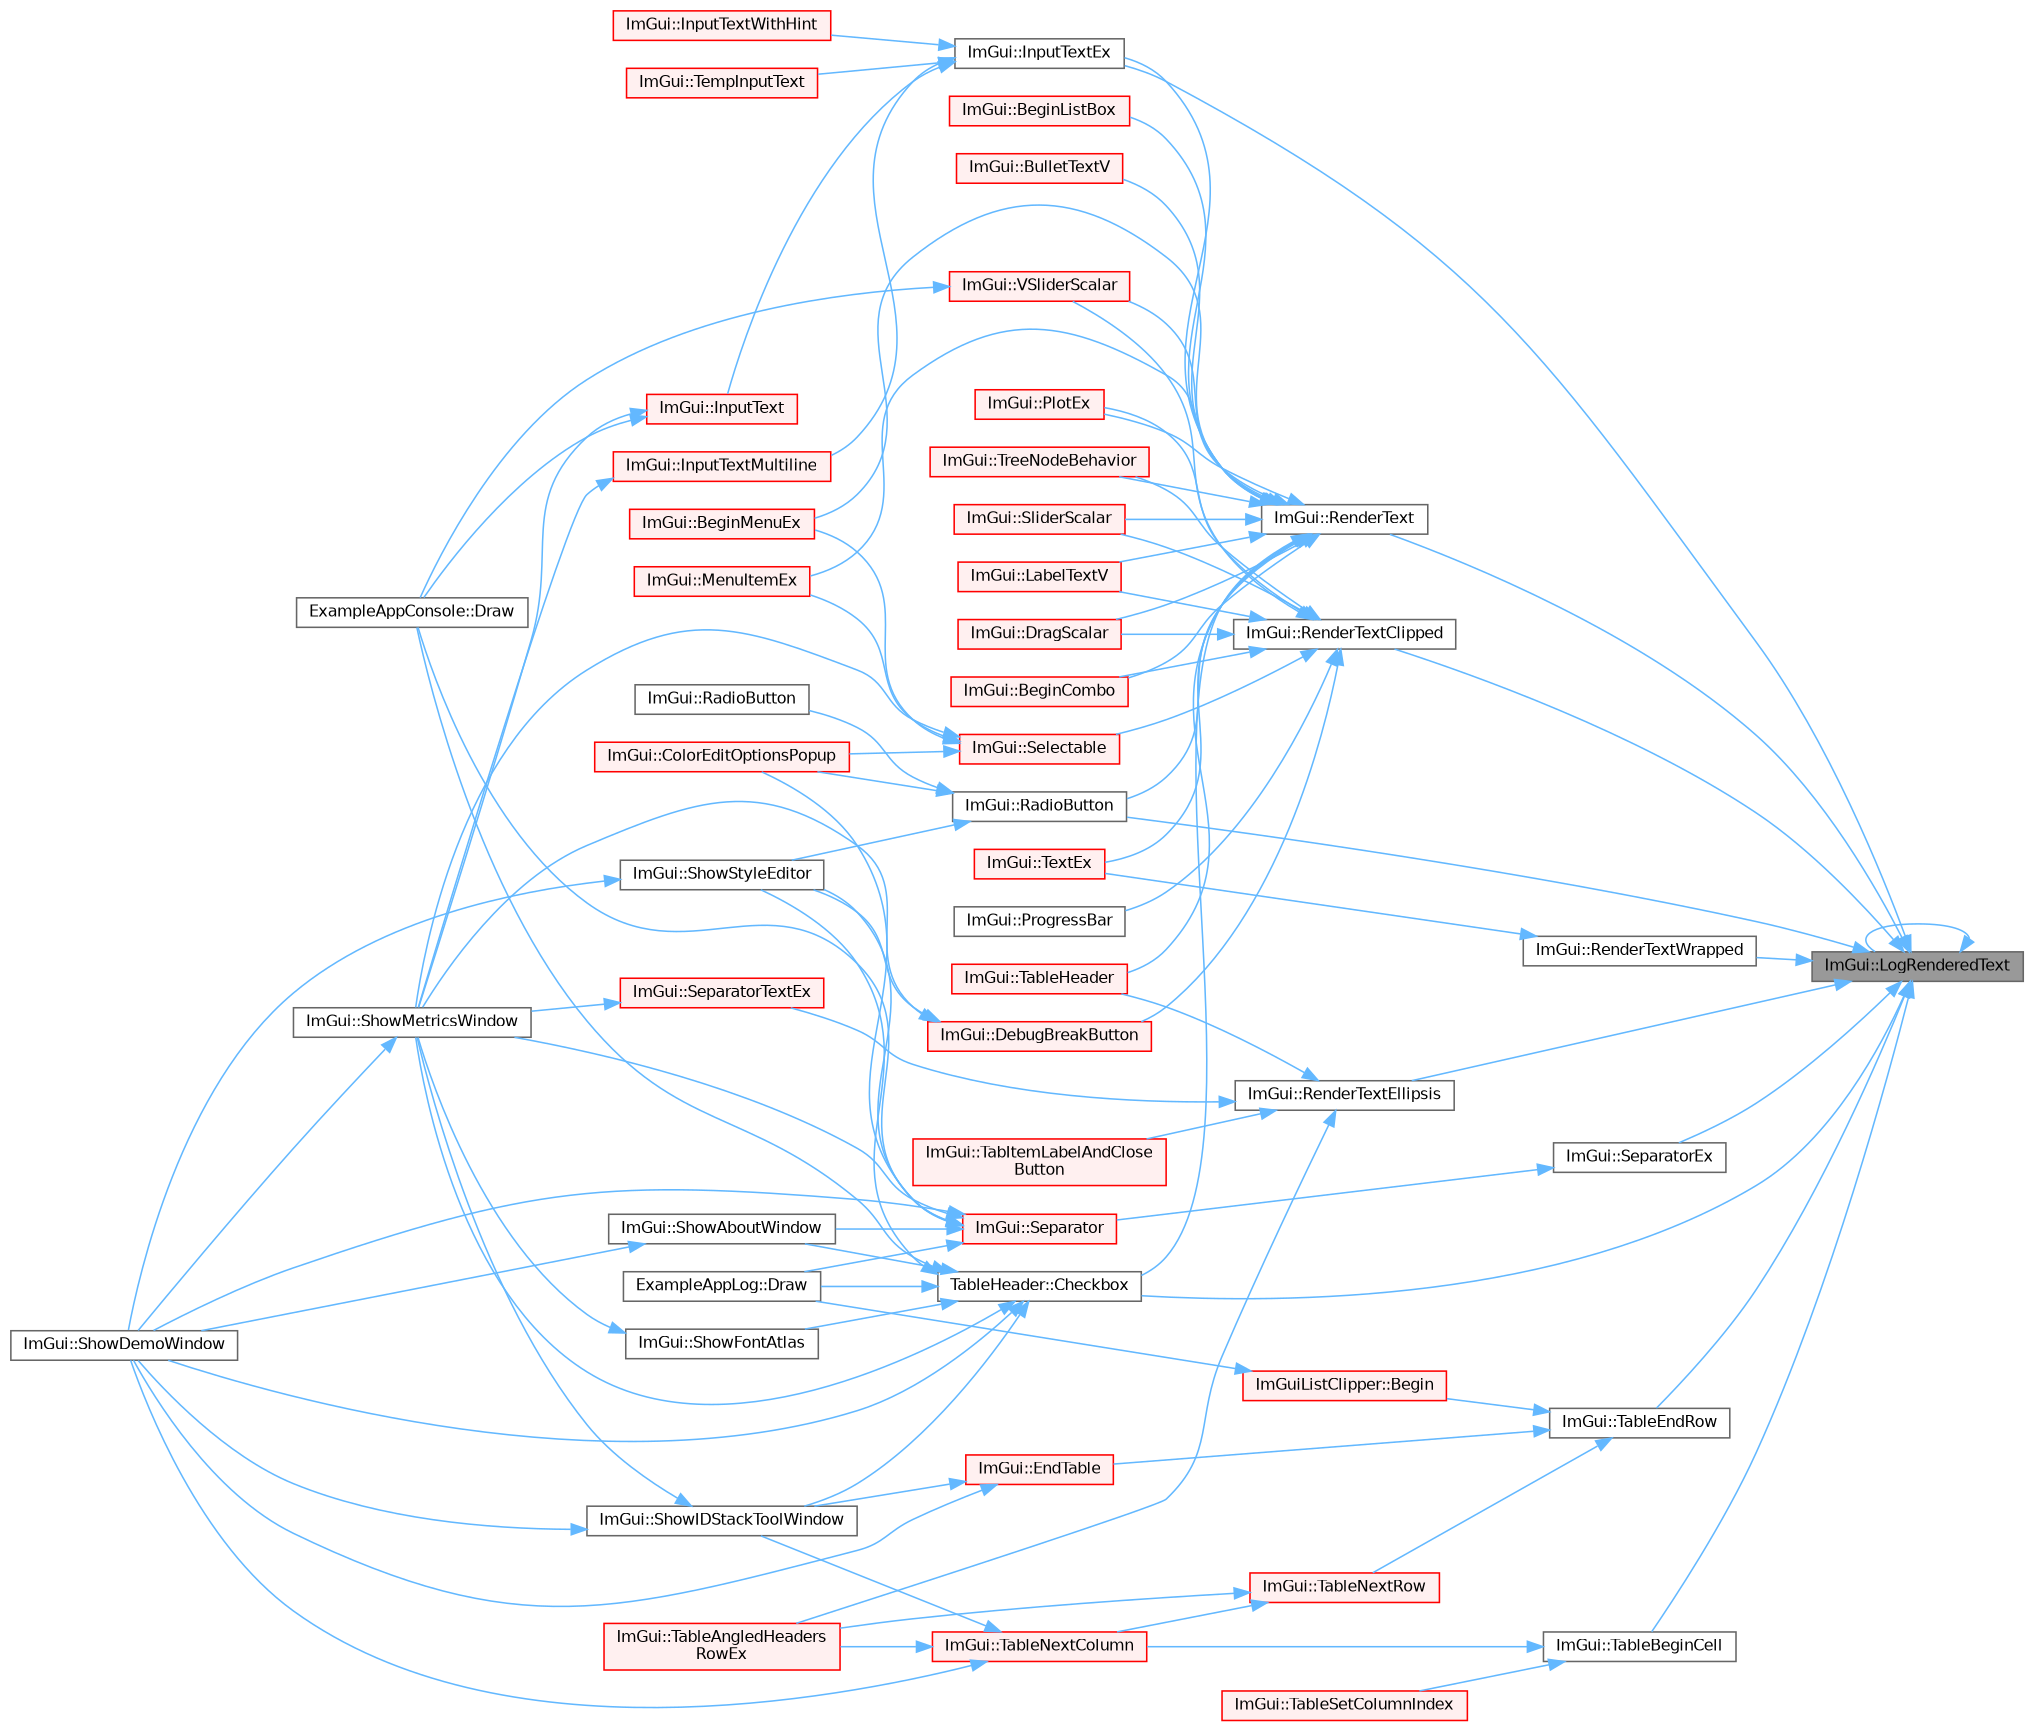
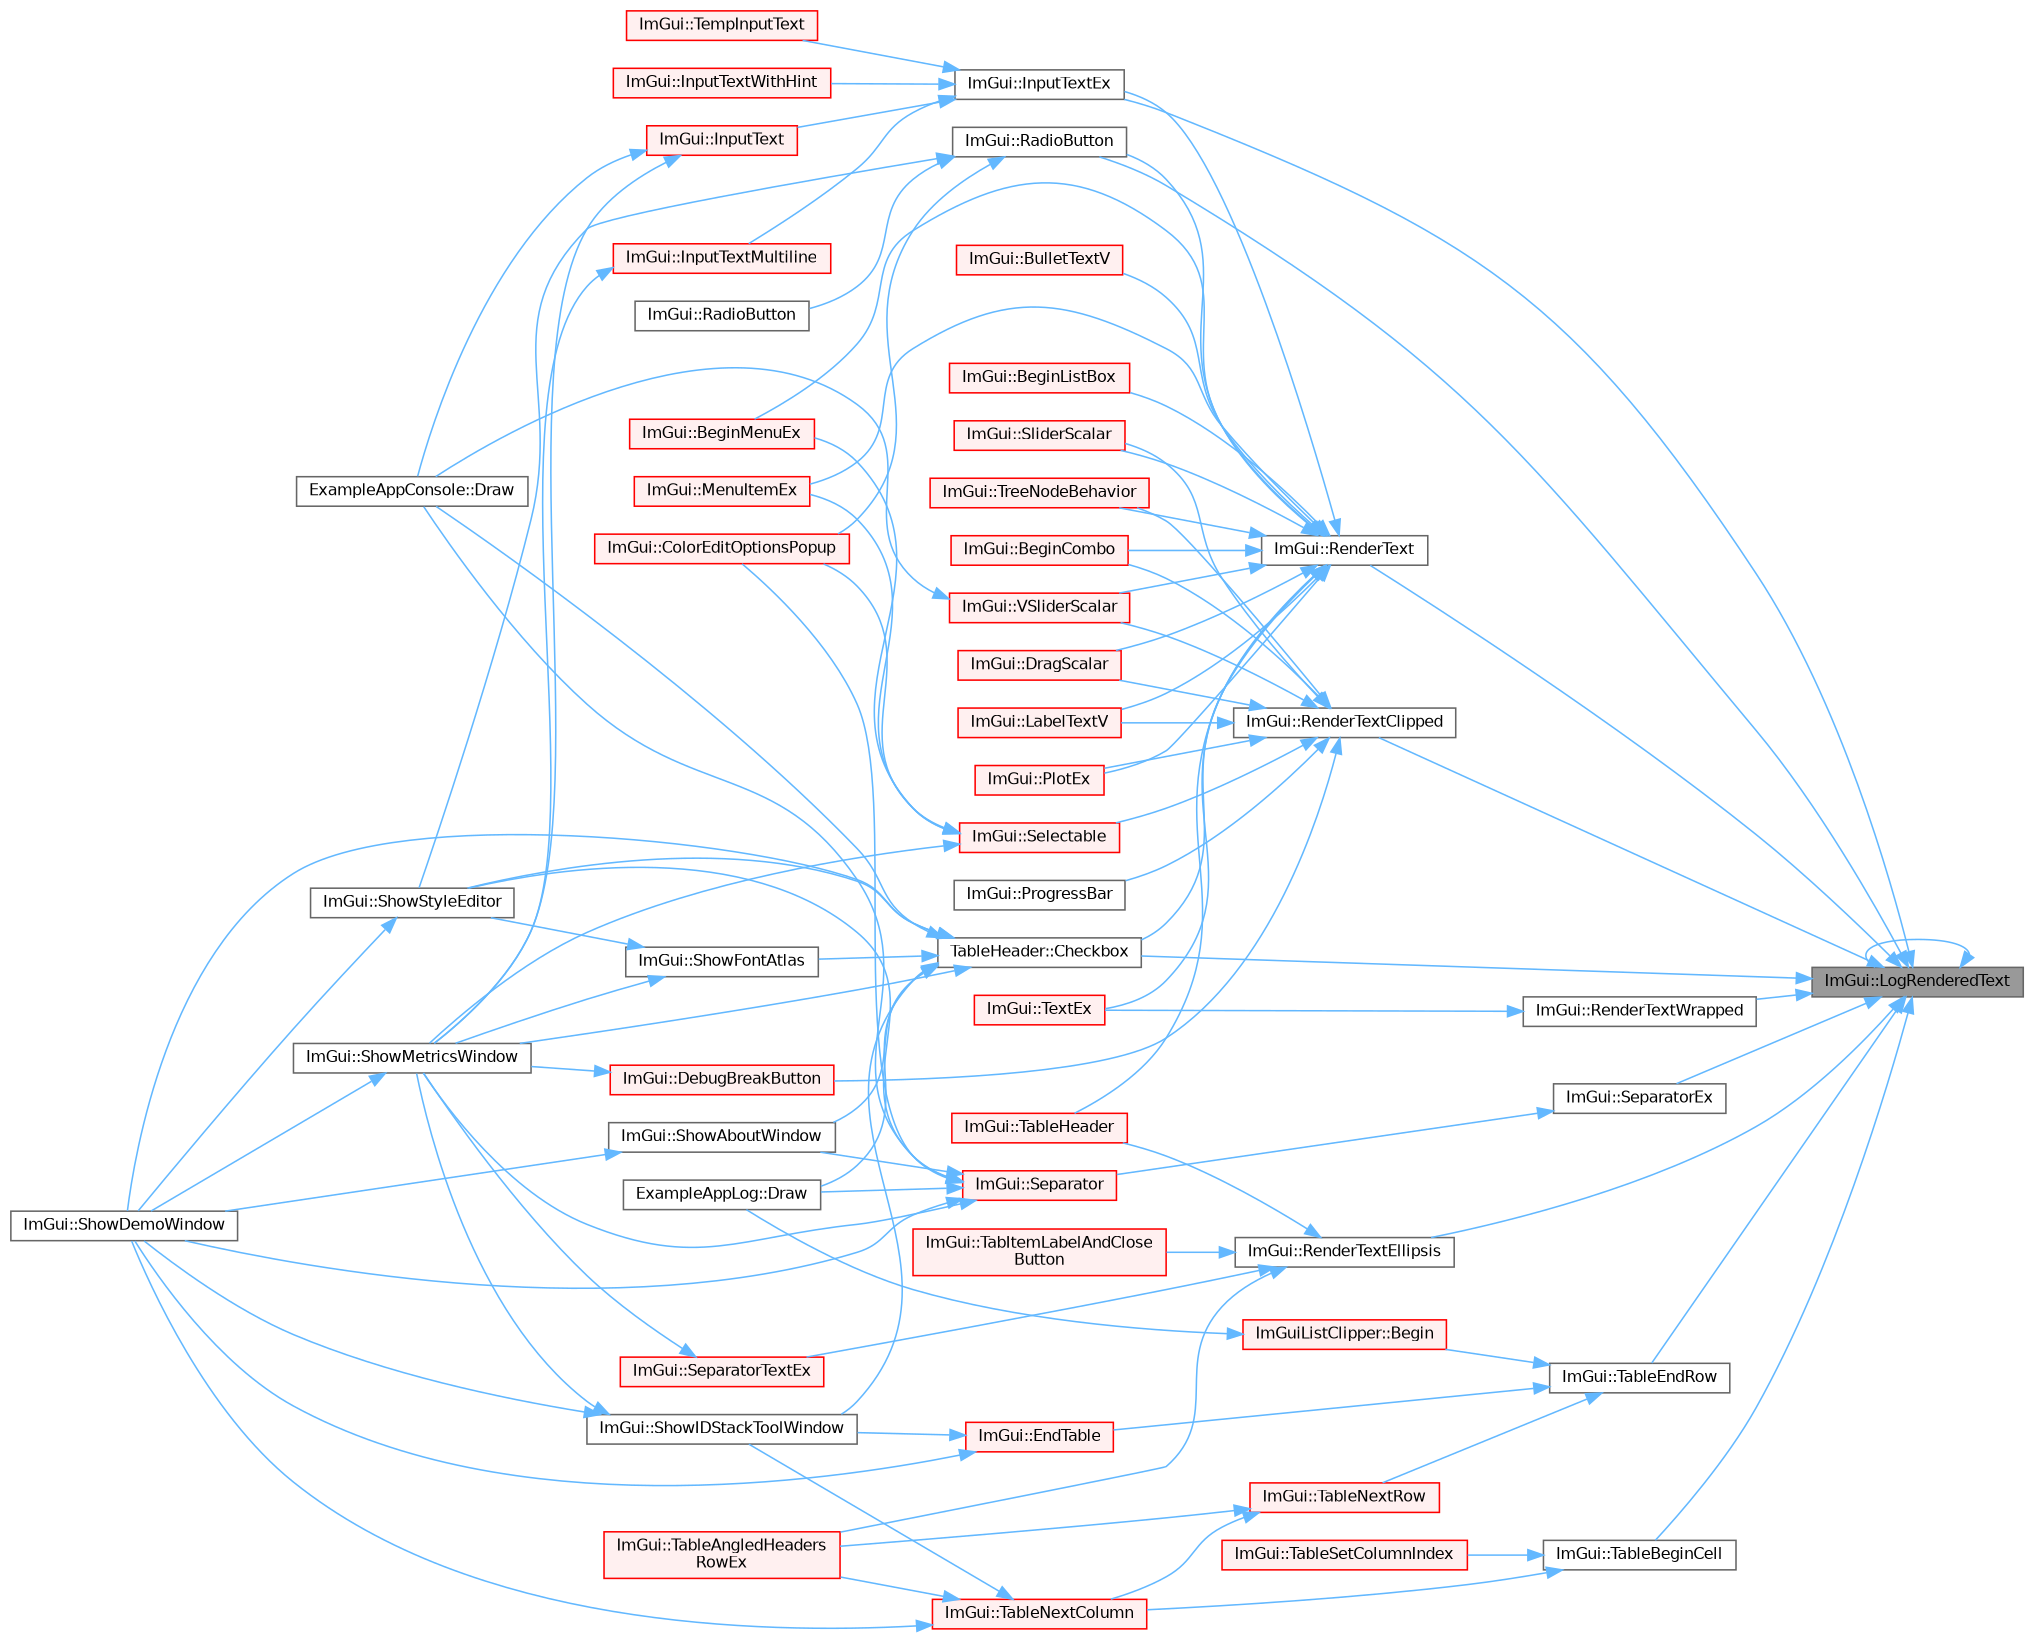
(880, 943) -> (559, 931)
